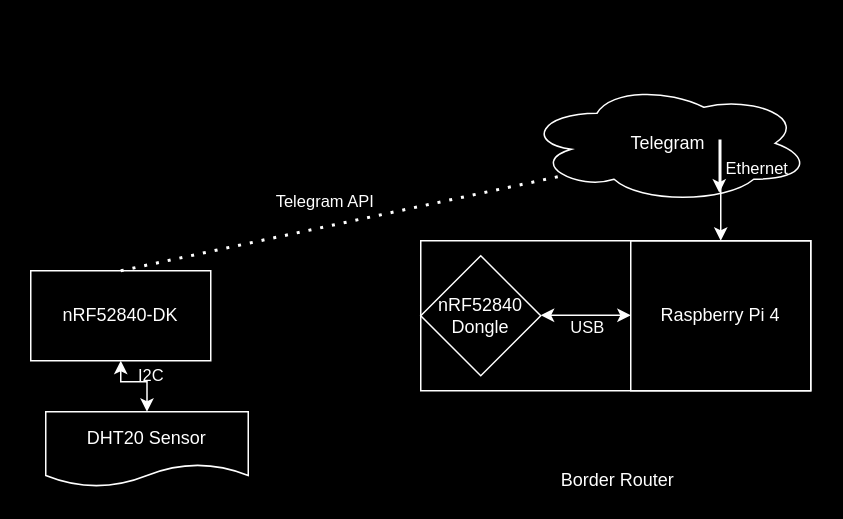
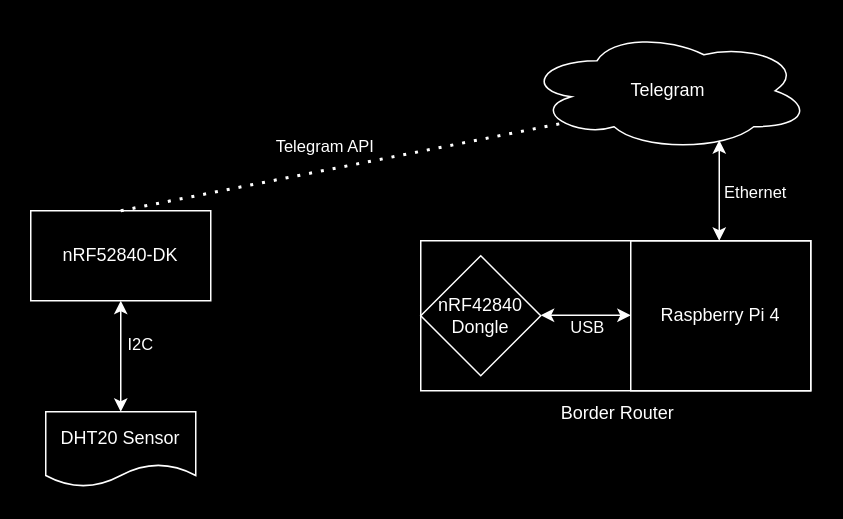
(668, 143) -> (668, 91)
(121, 316) -> (121, 256)
(481, 316) -> (481, 316)
(147, 449) -> (121, 449)
(617, 481) -> (617, 413)
